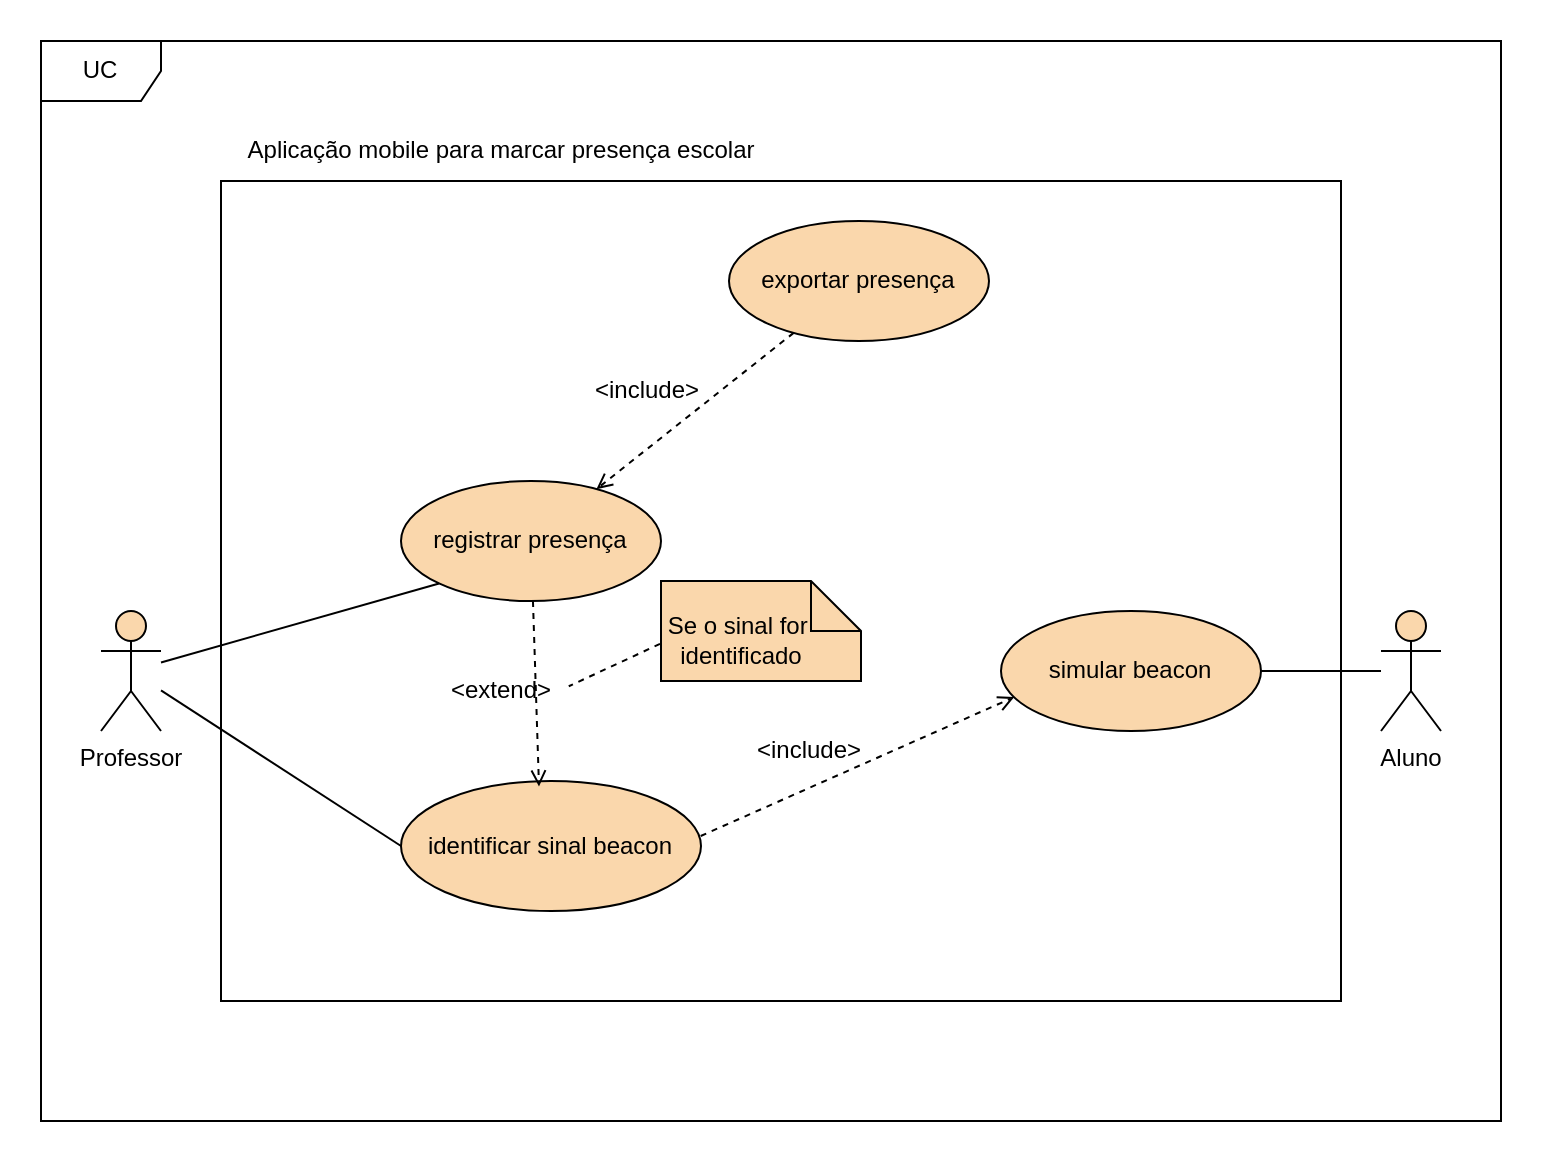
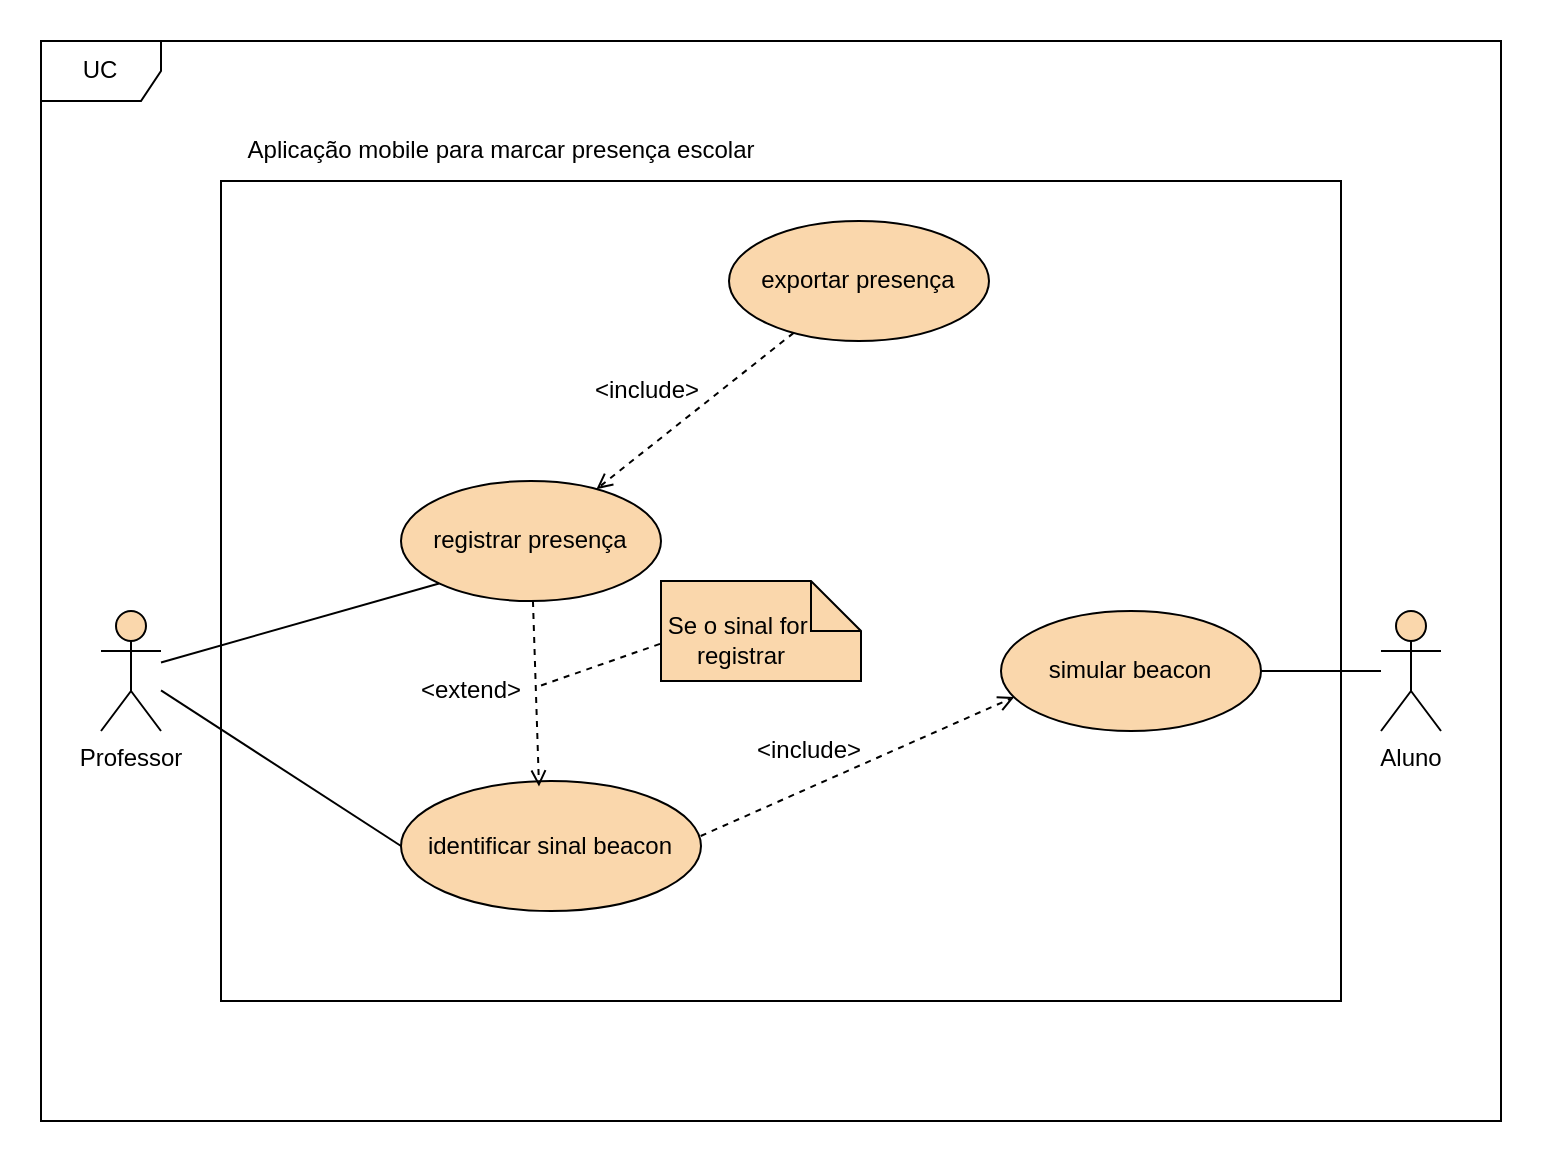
(742, 641) -> (742, 641)
(501, 691) -> (471, 691)
